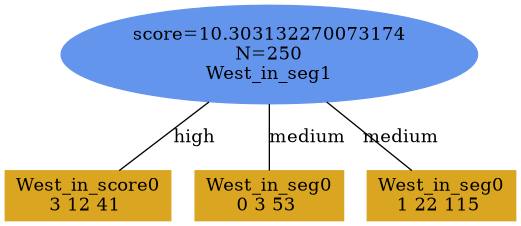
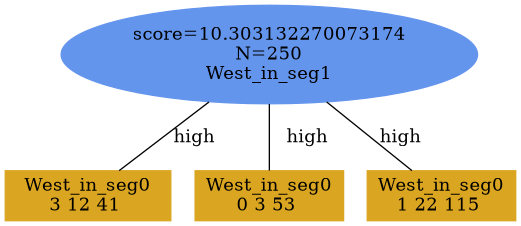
(307, 137) -> (307, 137)
(401, 137) -> (401, 137)
(88, 196) -> (88, 196)
